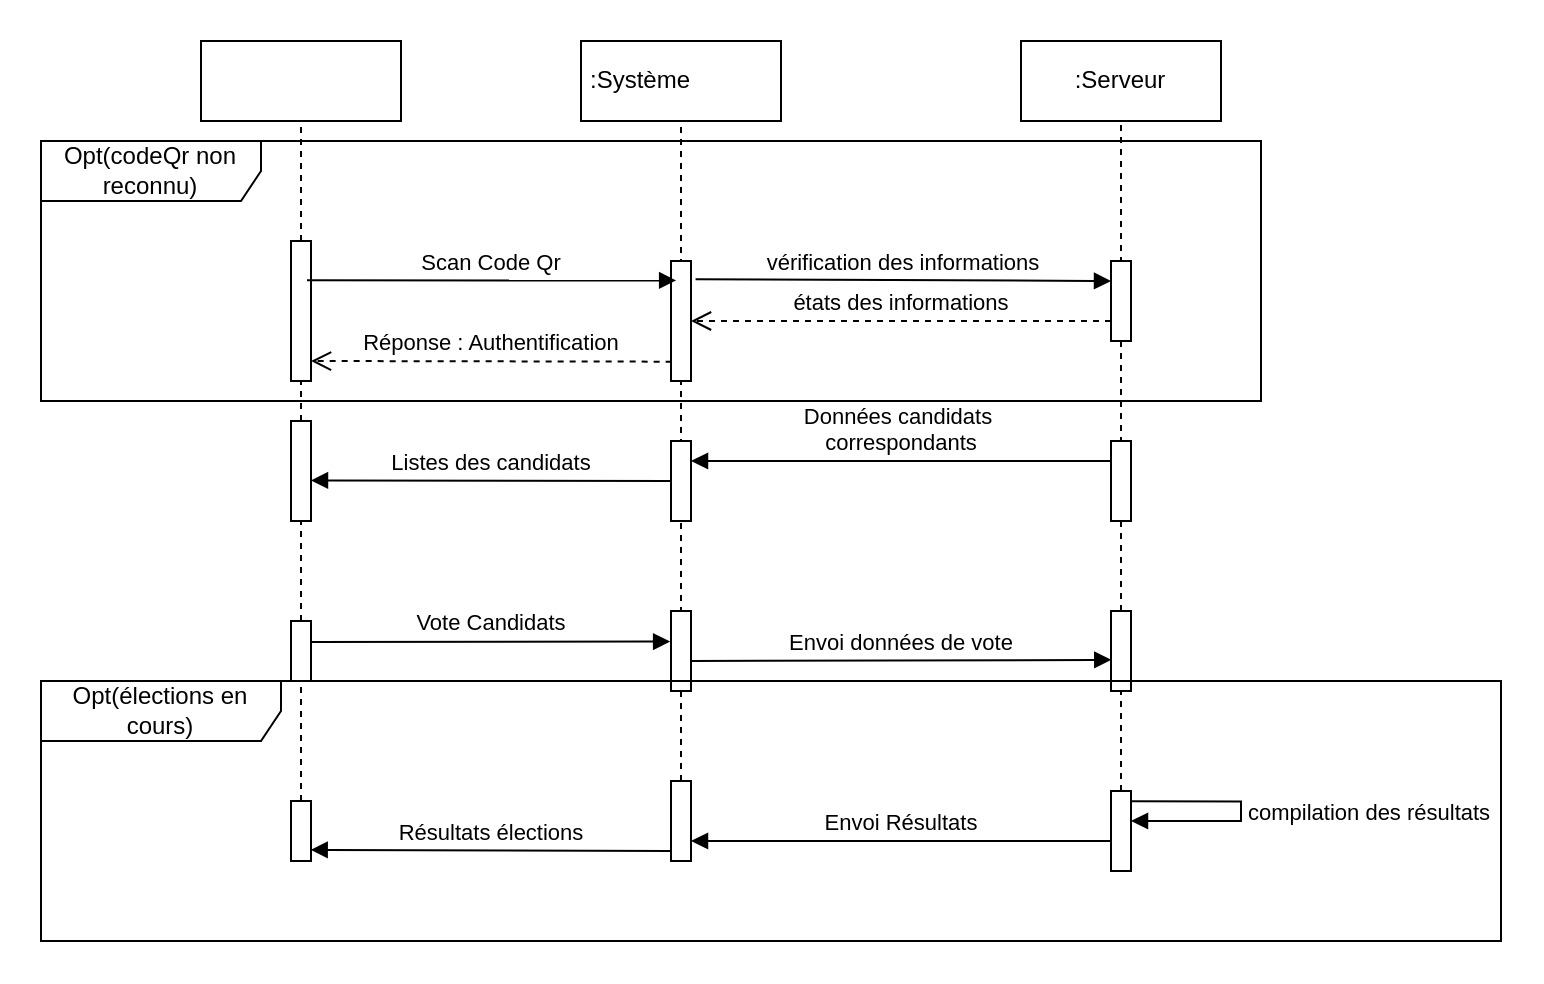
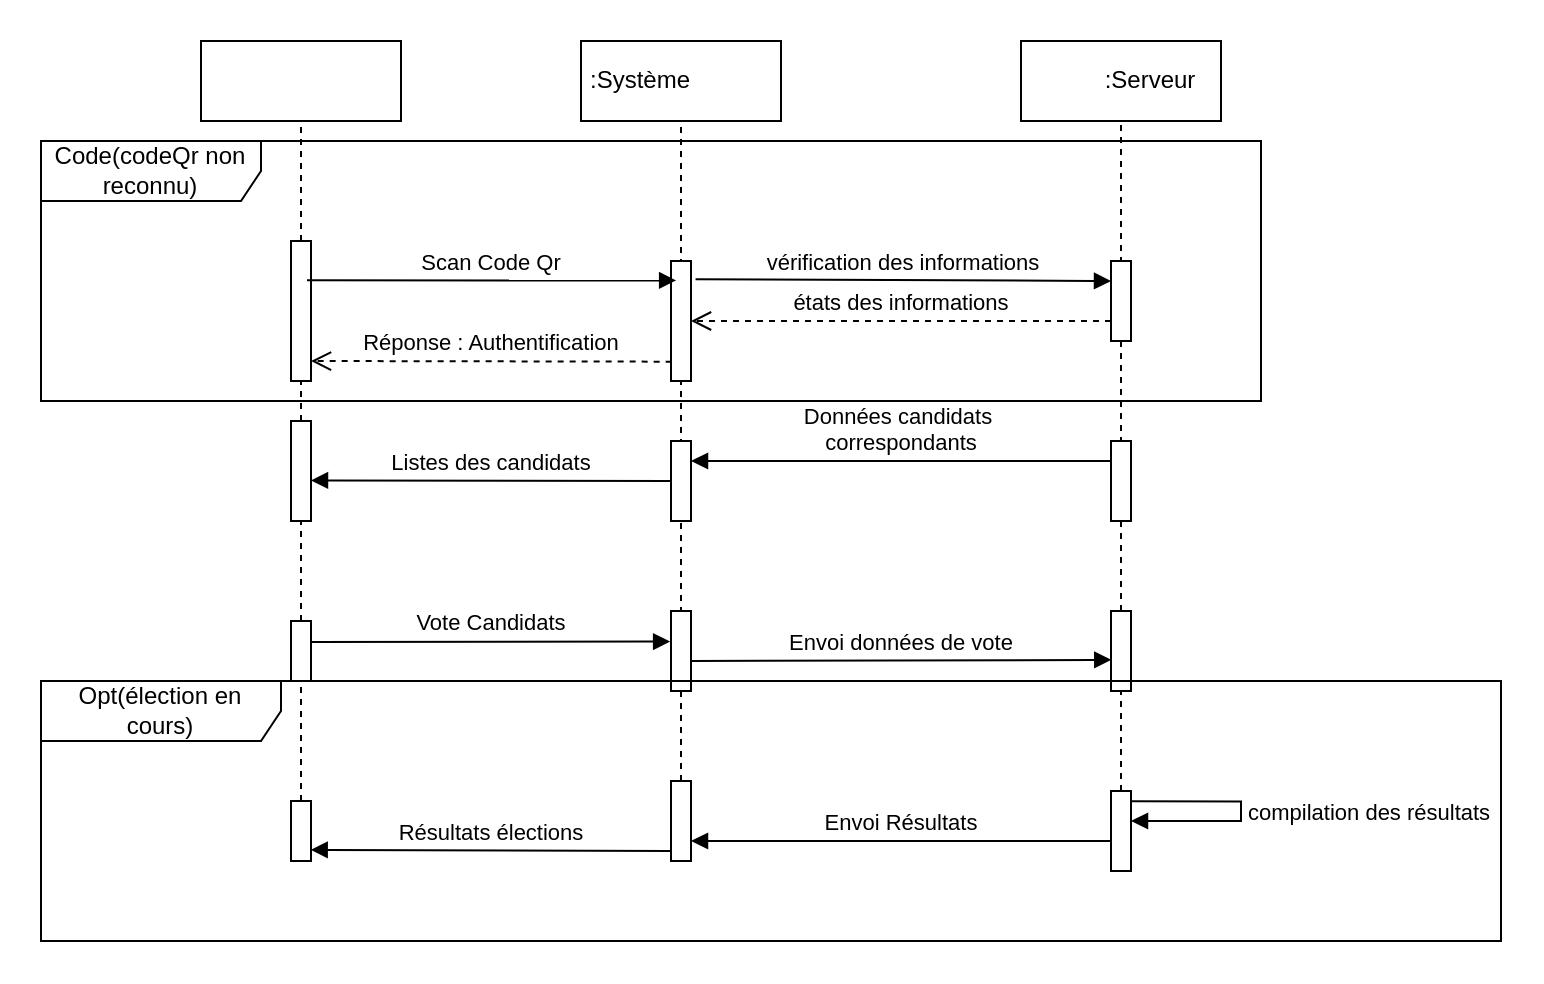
(1121, 81) -> (1151, 81)
(151, 171) -> (151, 171)
(161, 711) -> (161, 711)
